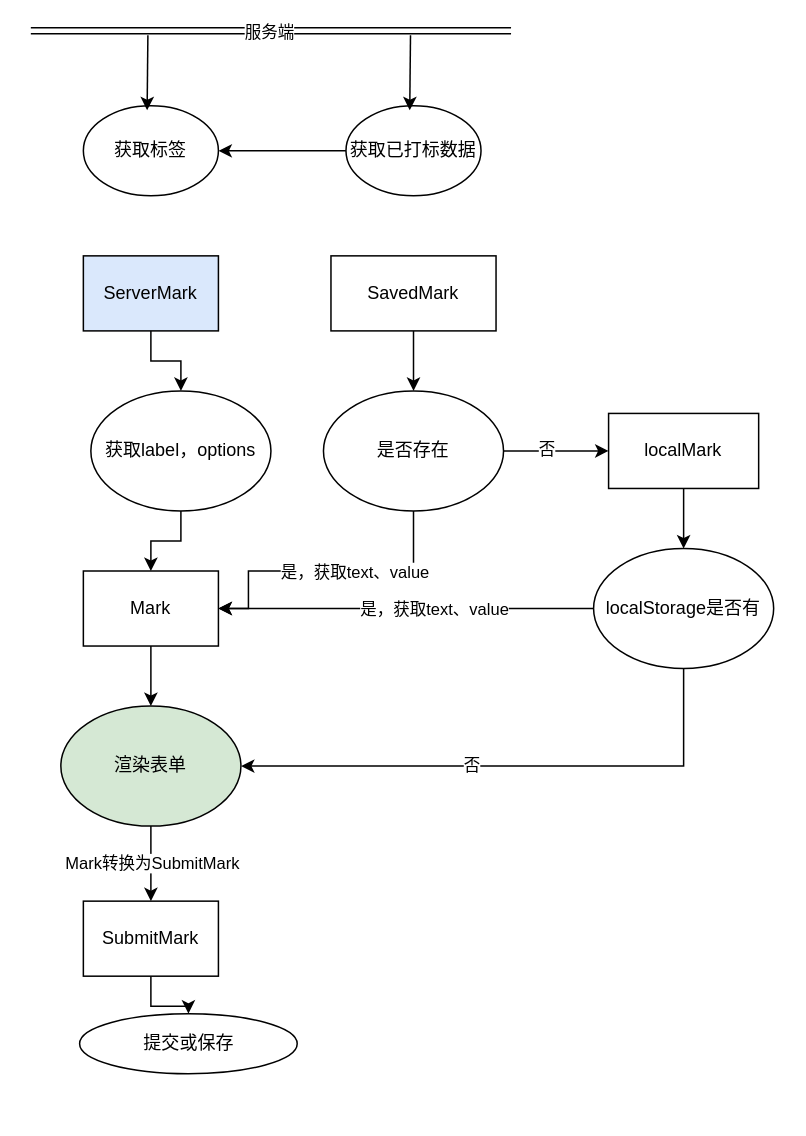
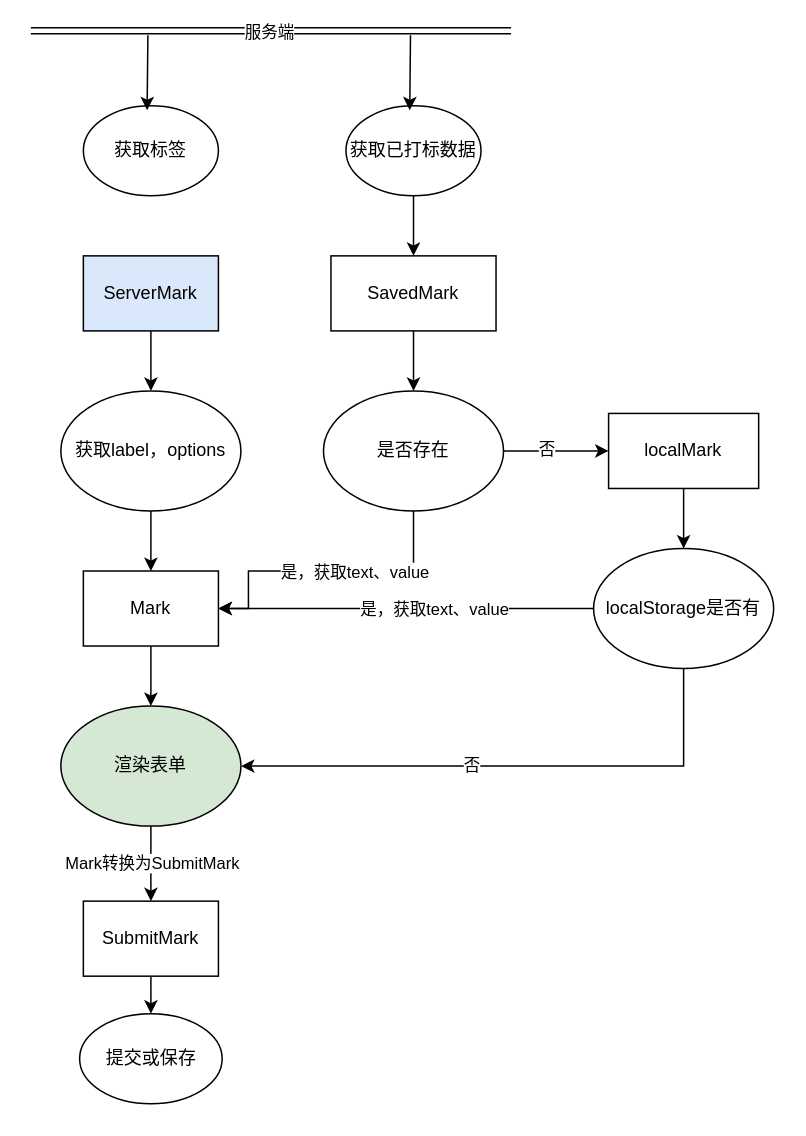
(287, 151) -> (413, 221)
(181, 451) -> (151, 451)
(188, 1043) -> (151, 1058)
